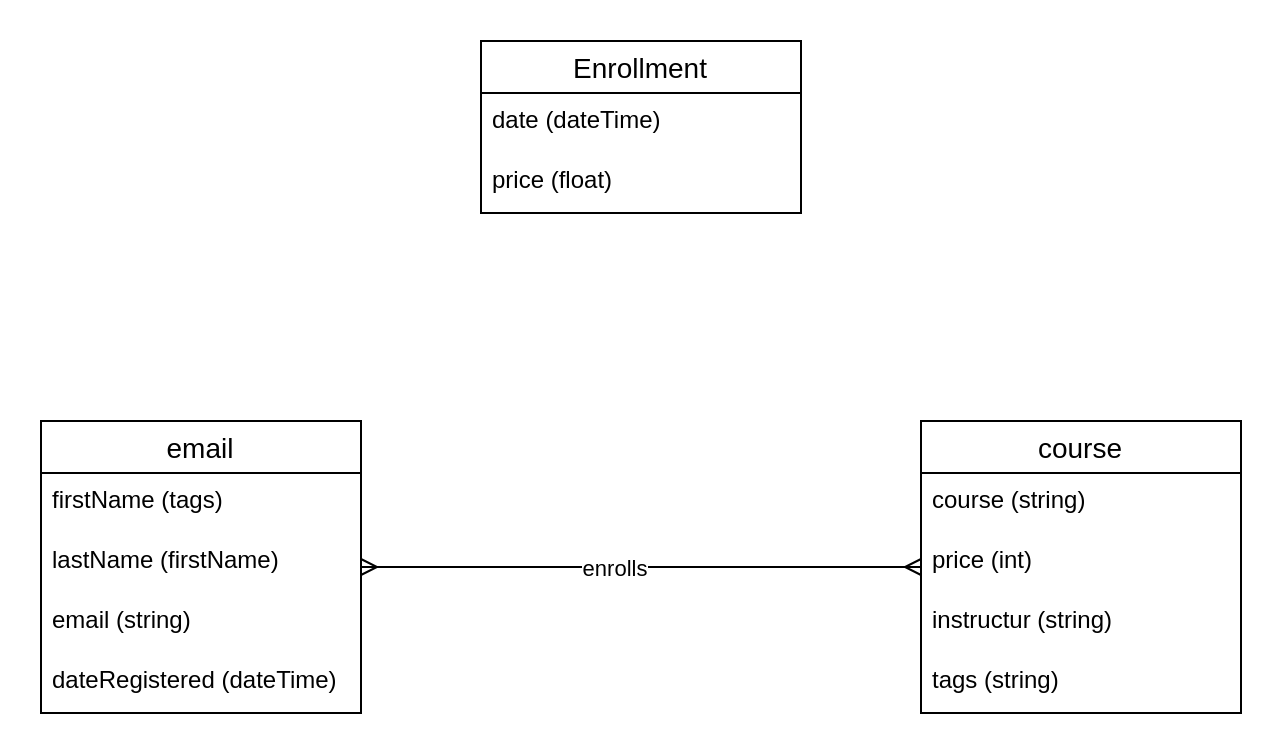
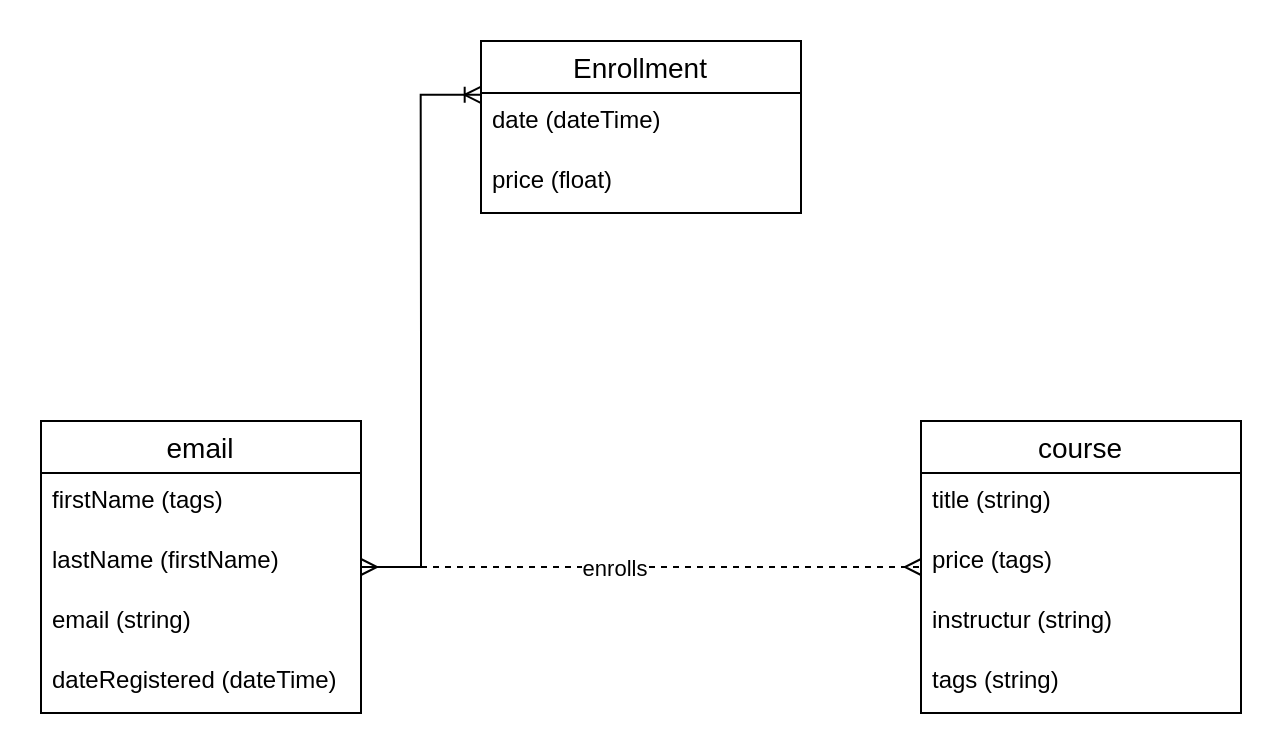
none -> (421, 301)
(1028, 501) -> (1015, 501)
(998, 561) -> (1007, 561)
(782, 567) -> (782, 567)
